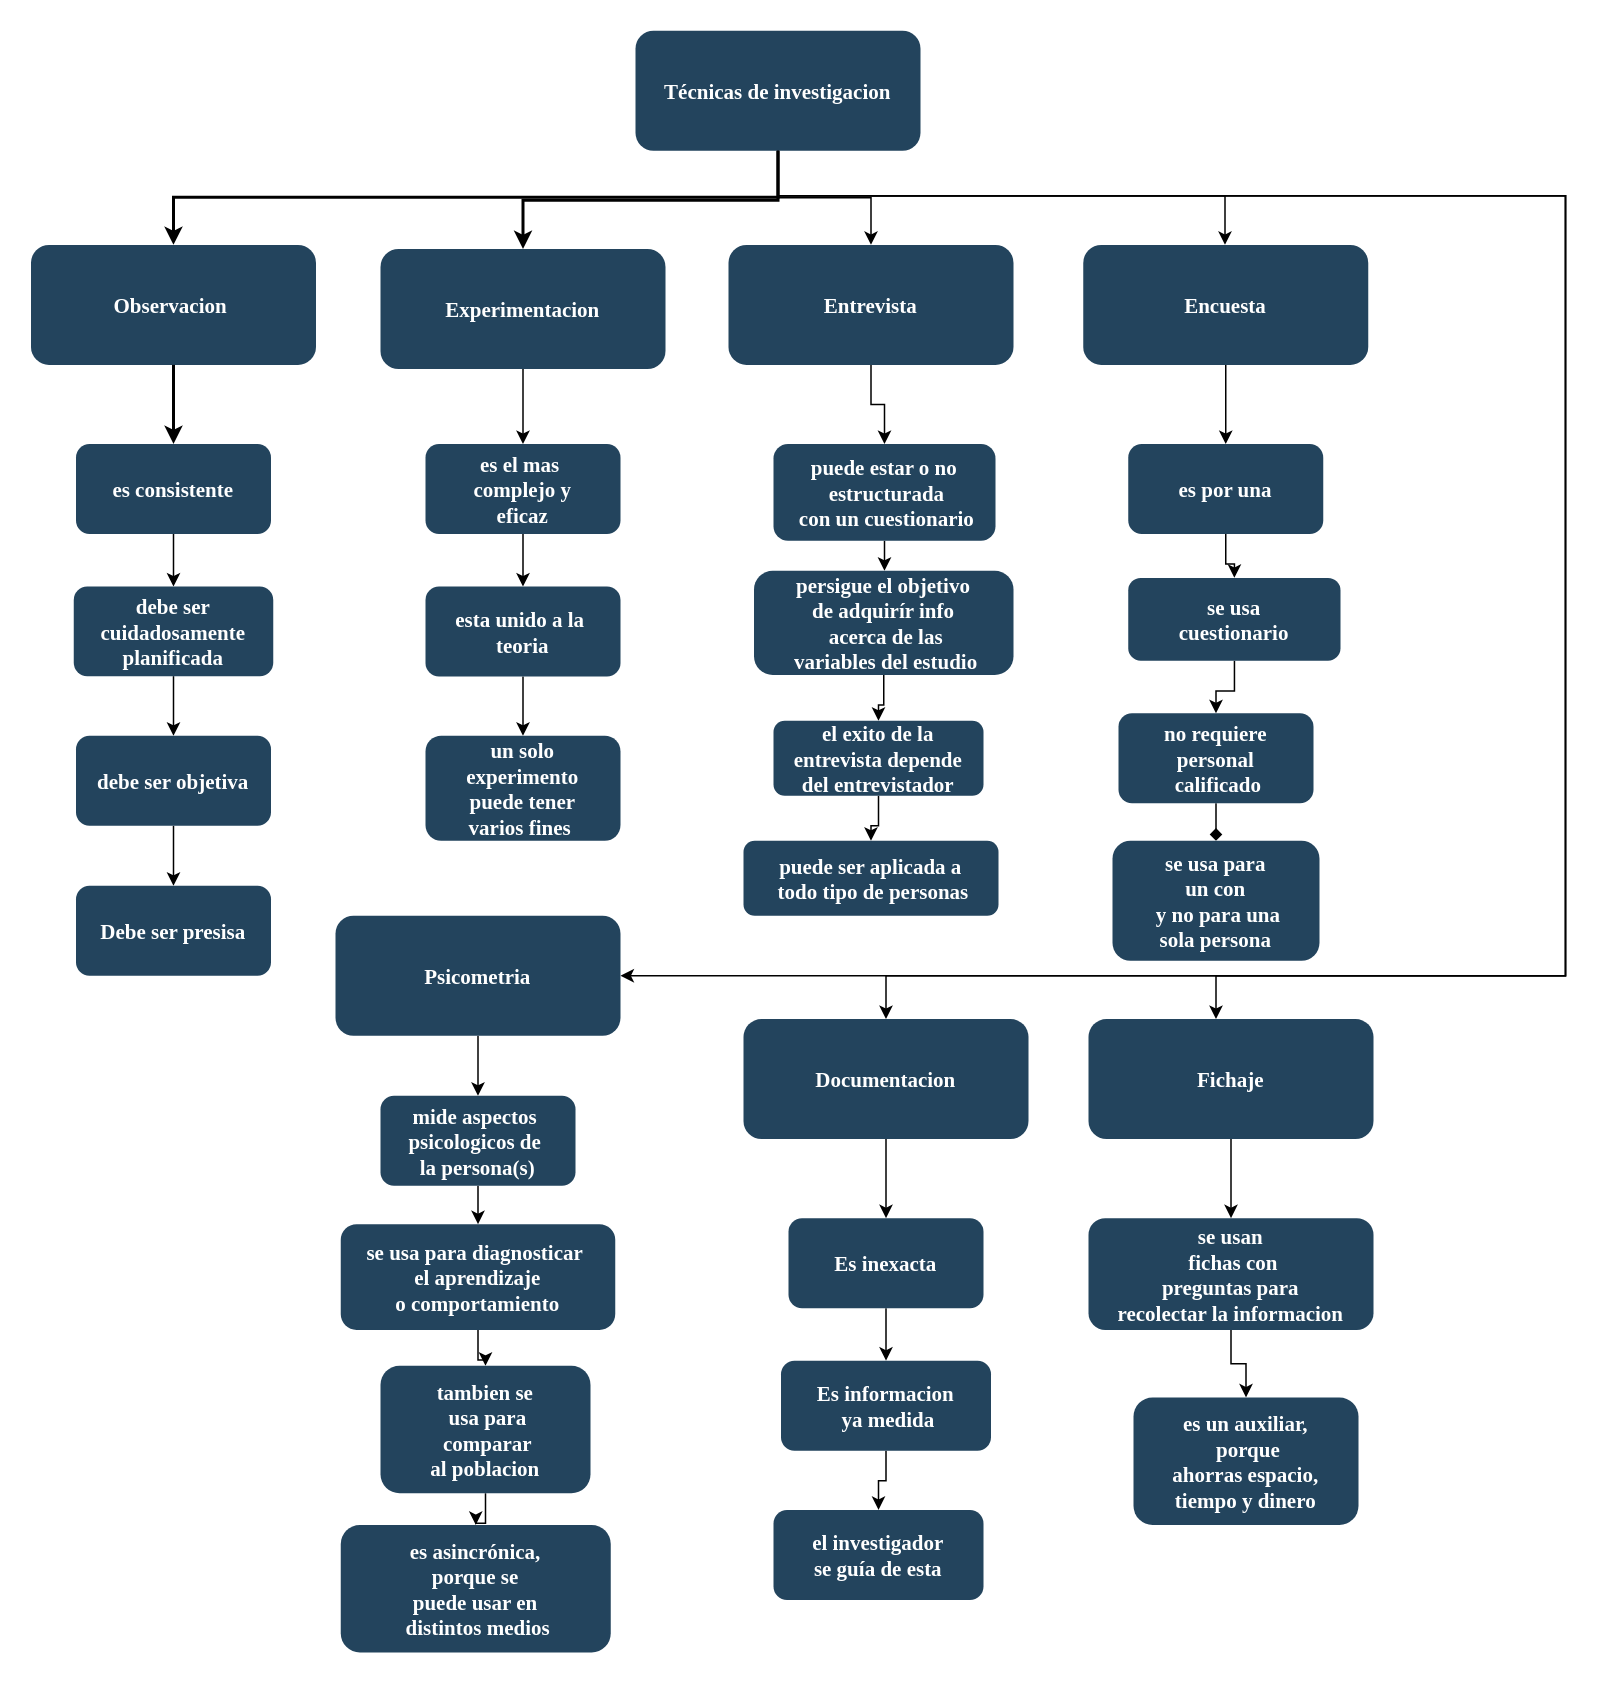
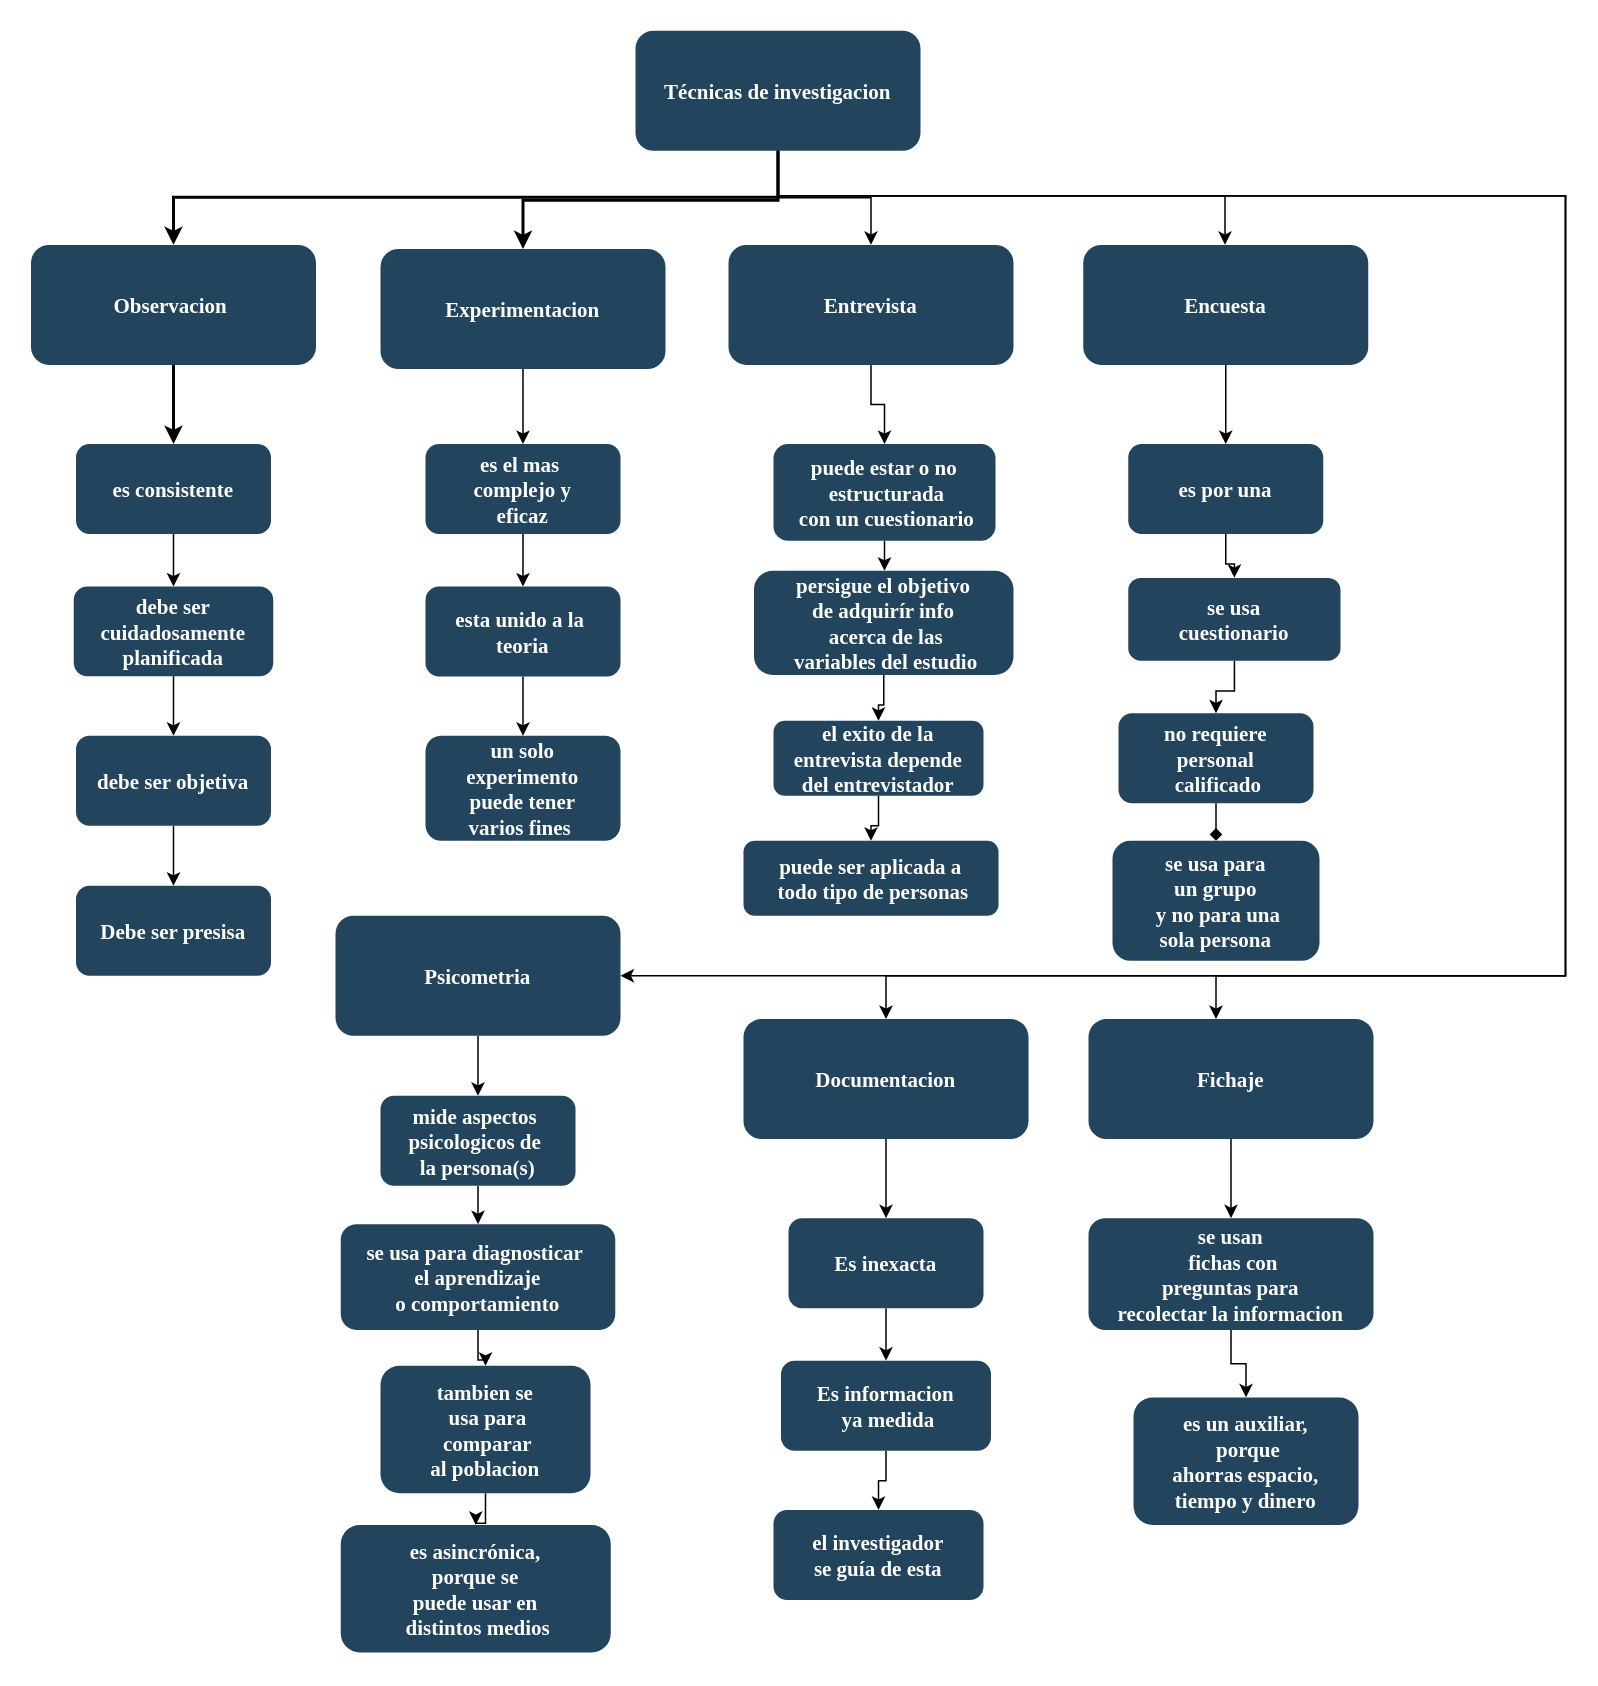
(1215, 864) -> (1215, 864)
